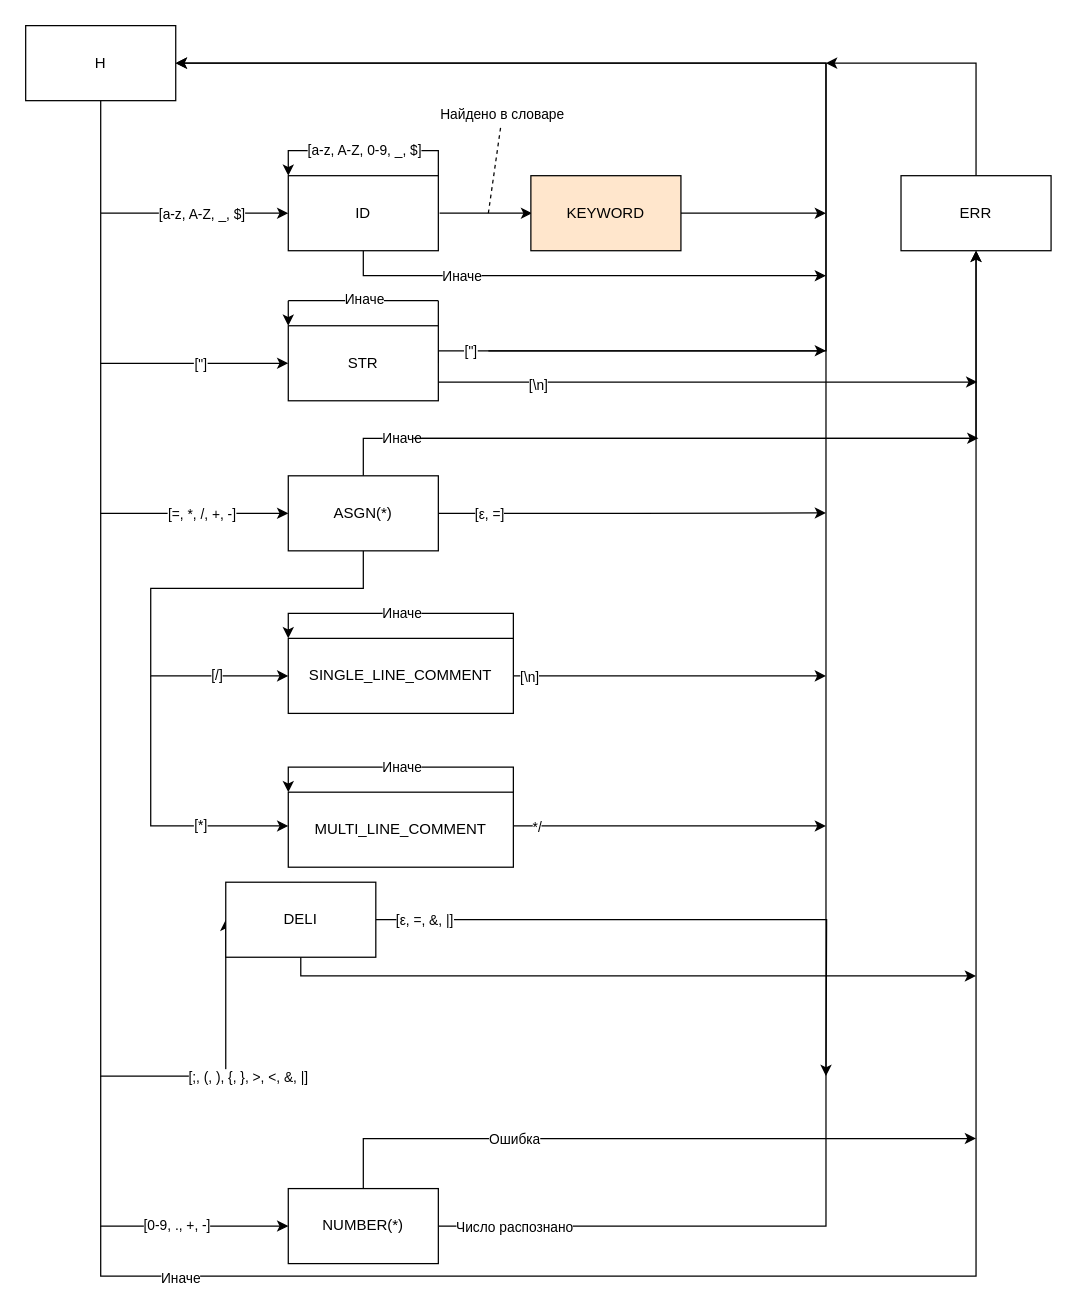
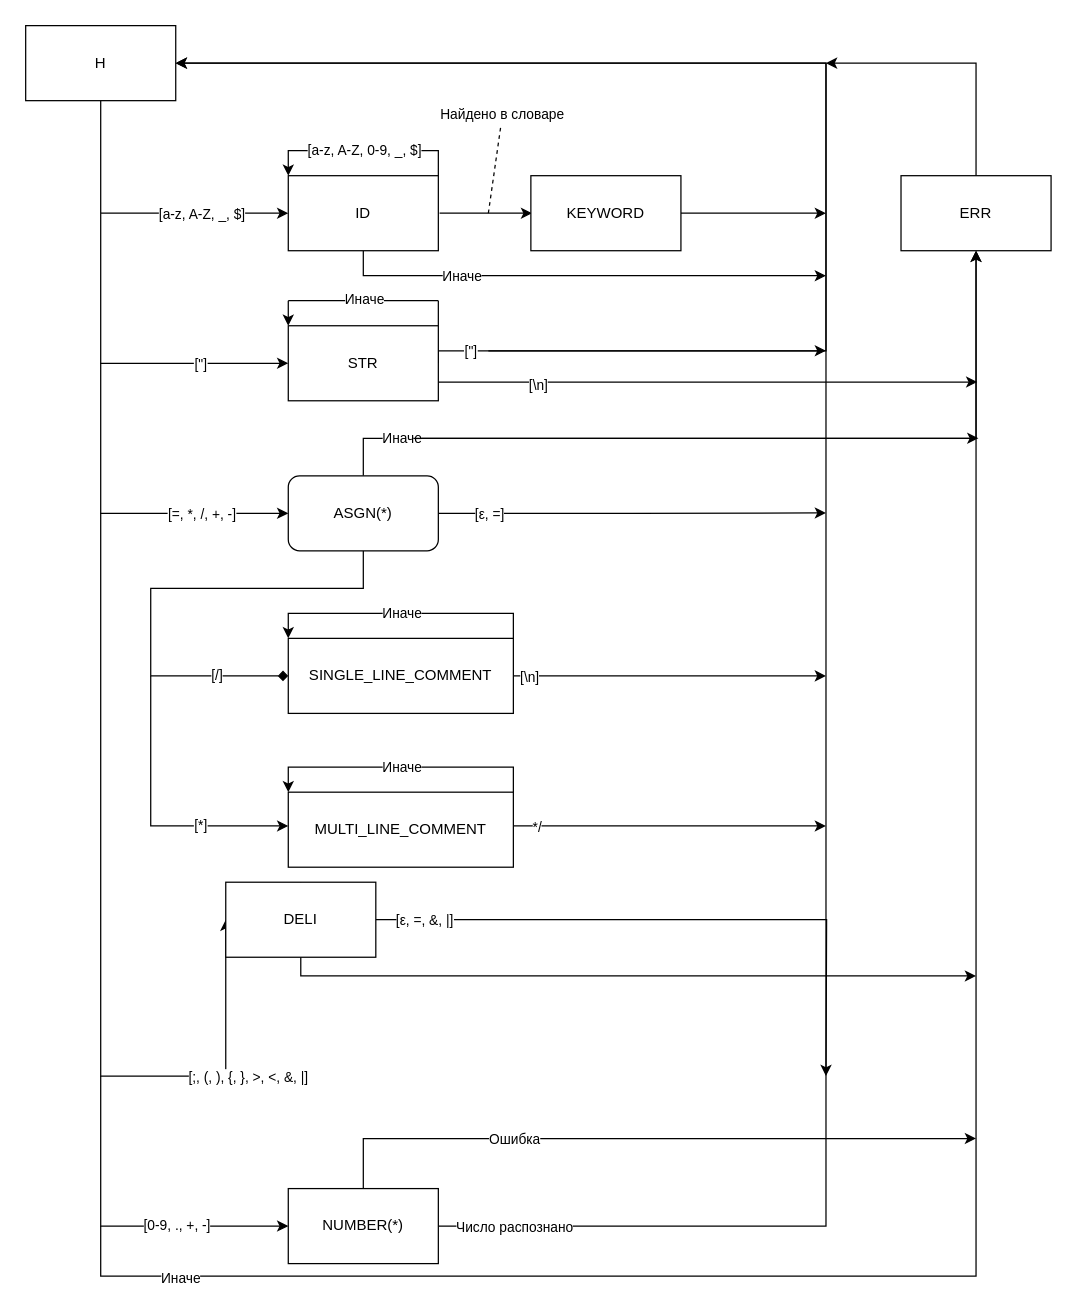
(606, 213) -> (606, 213)
(363, 513) -> (363, 513)
(278, 676) -> (277, 676)
